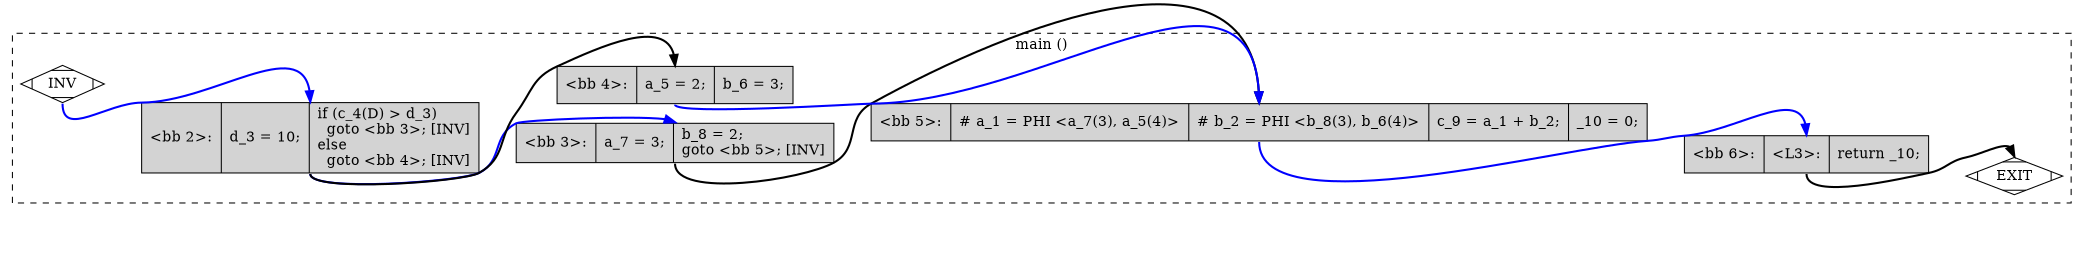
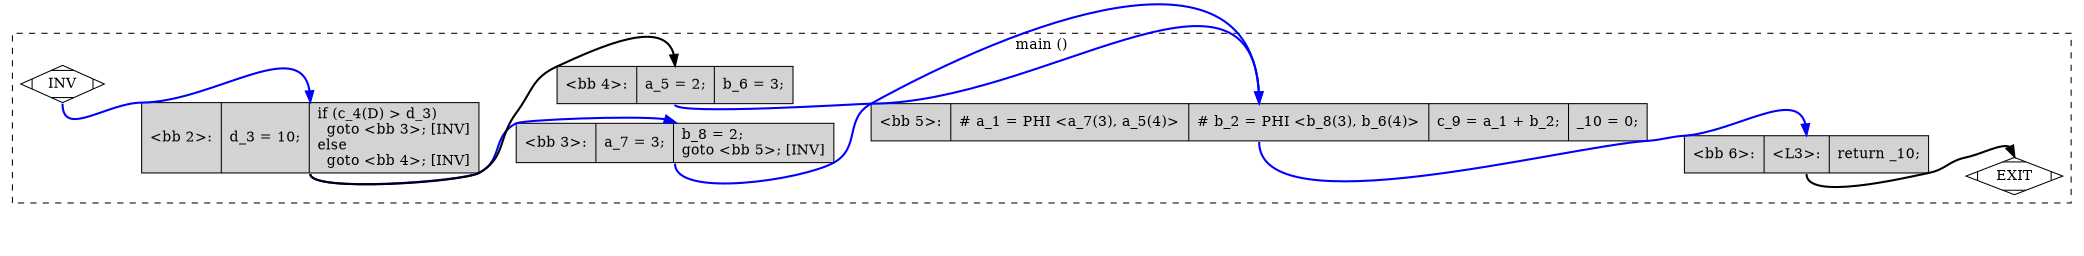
(967, 57) -> (967, 57)
